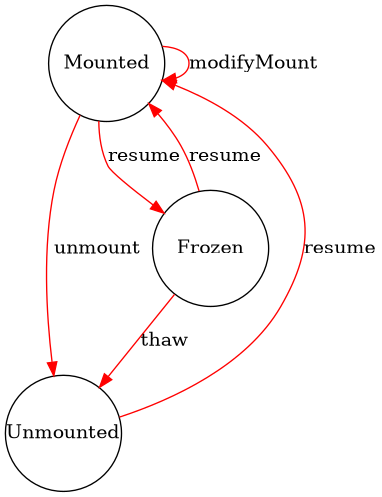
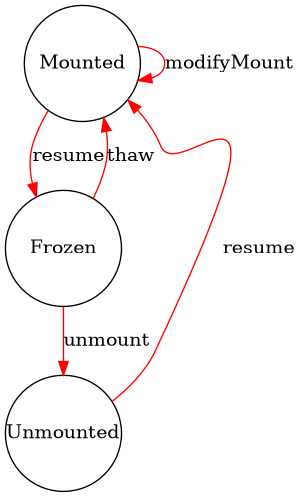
(225, 156) -> (131, 156)
(48, 236) -> none
(165, 341) -> (107, 341)
